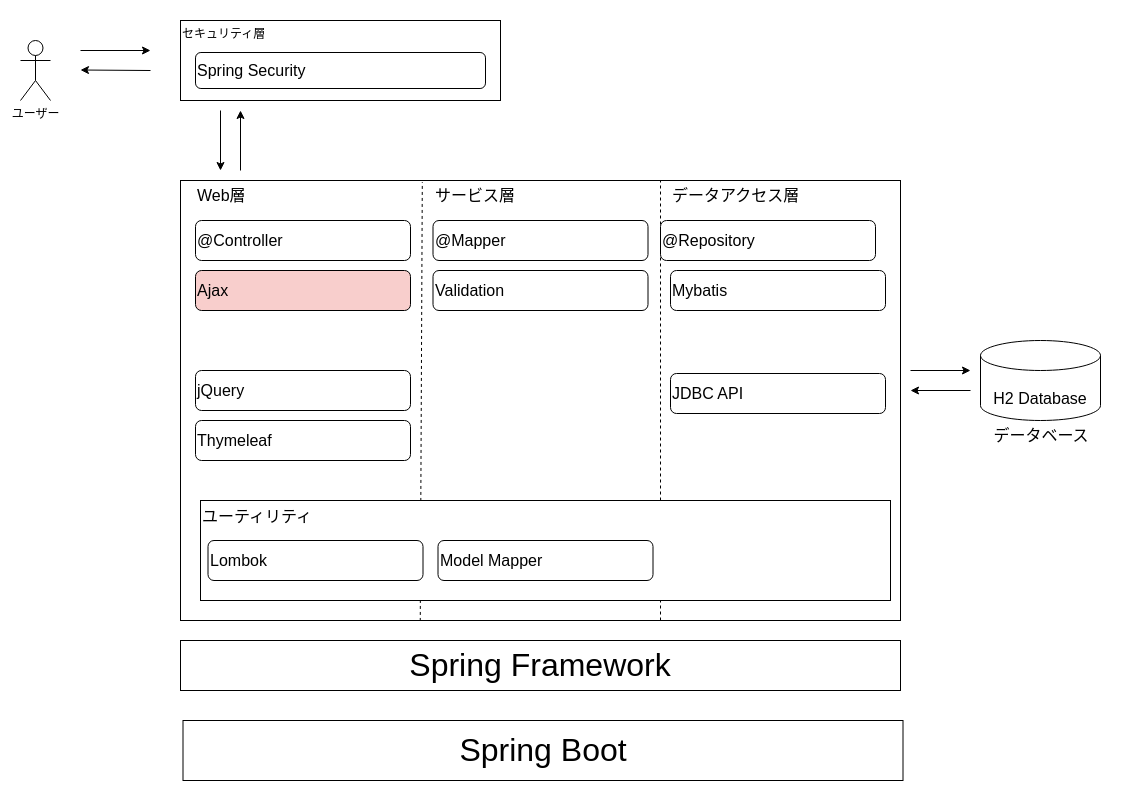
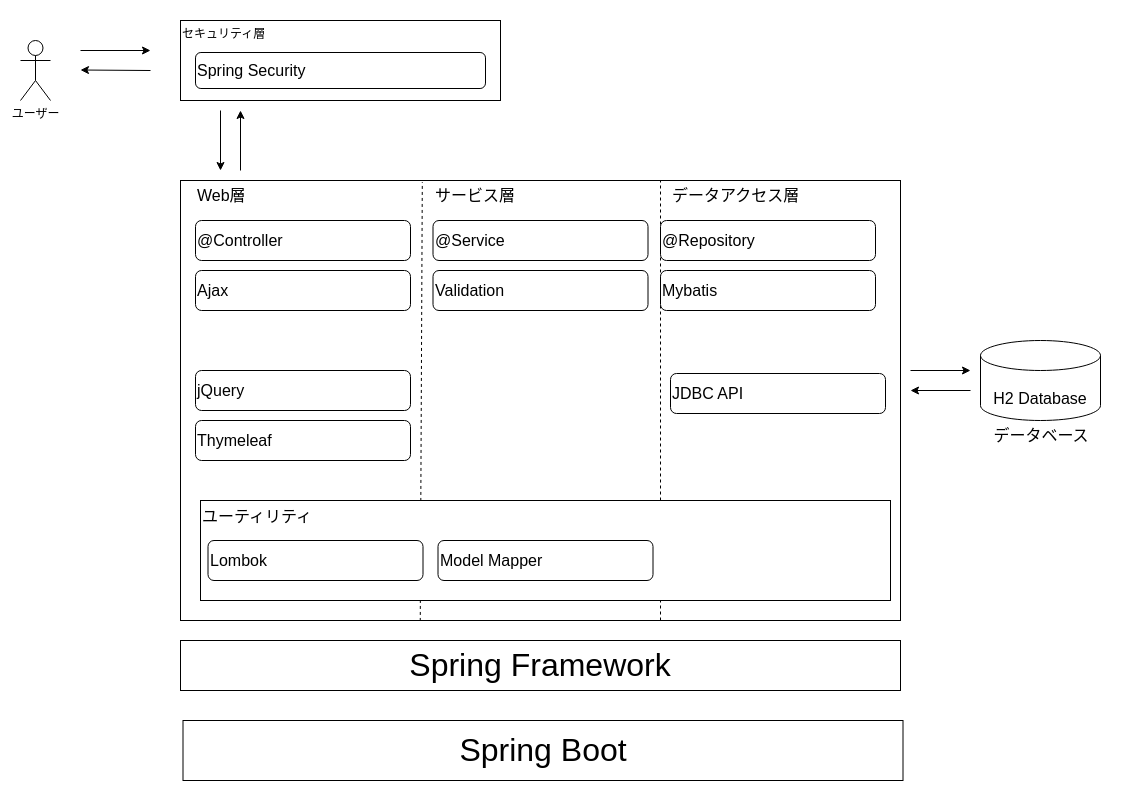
(467, 241) -> (469, 241)
(303, 291) -> (303, 291)
(778, 291) -> (768, 291)
